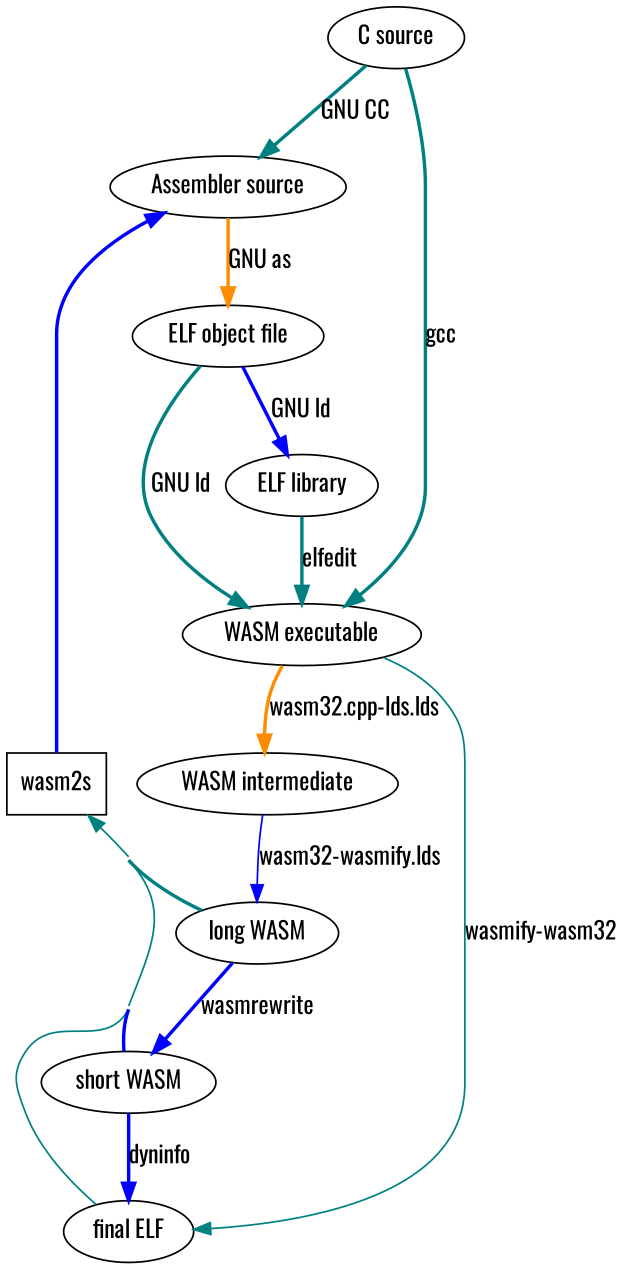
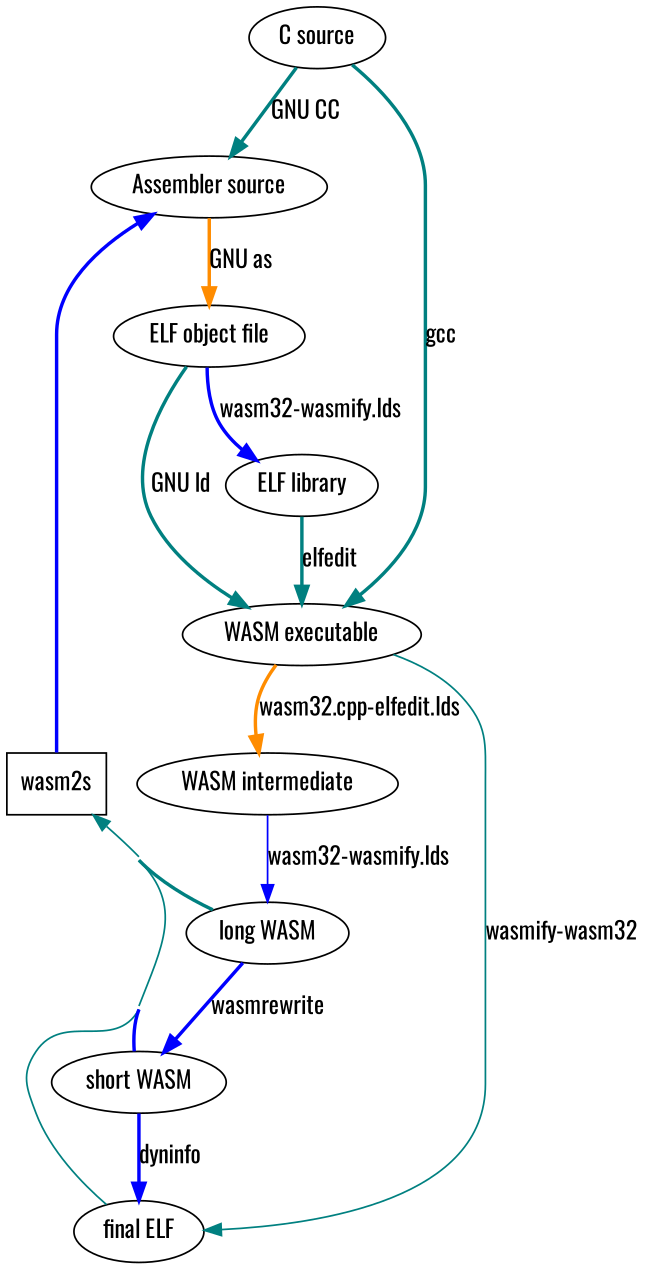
(301, 411) -> (310, 411)
(355, 709) -> (360, 709)
